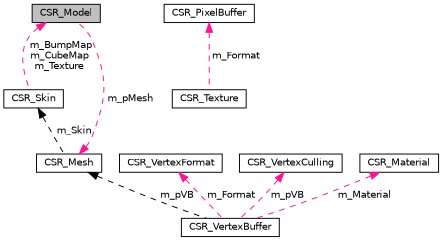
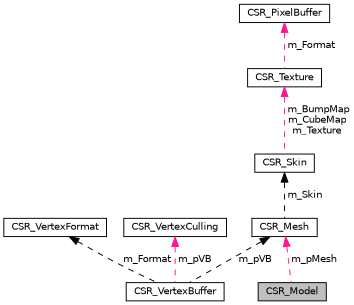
(23, 57) -> (285, 125)
(399, 163) -> none
(204, 199) -> (117, 263)
